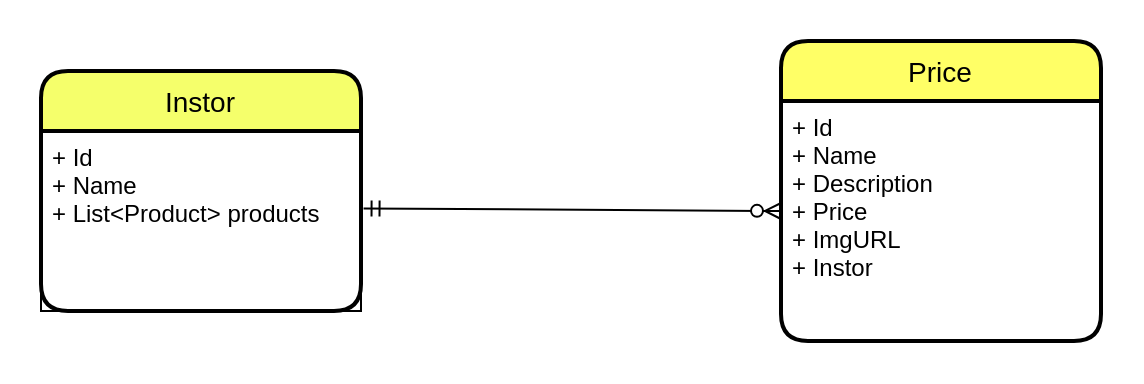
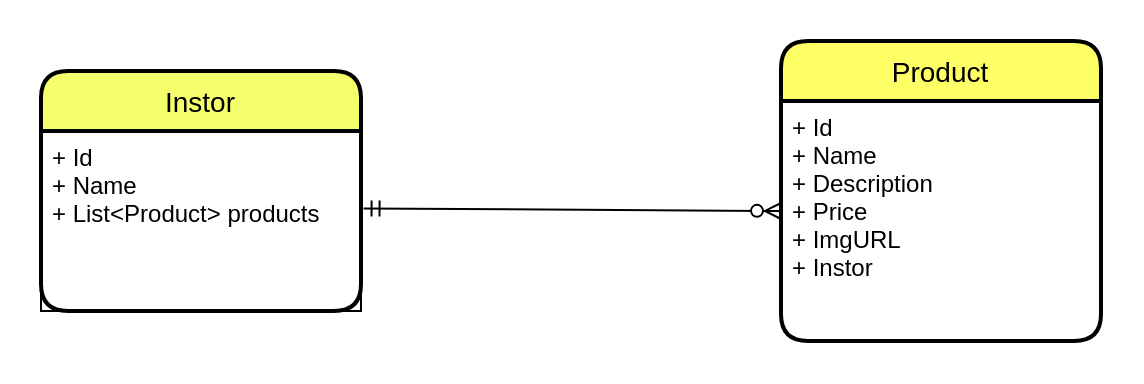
(940, 73) -> (940, 73)
